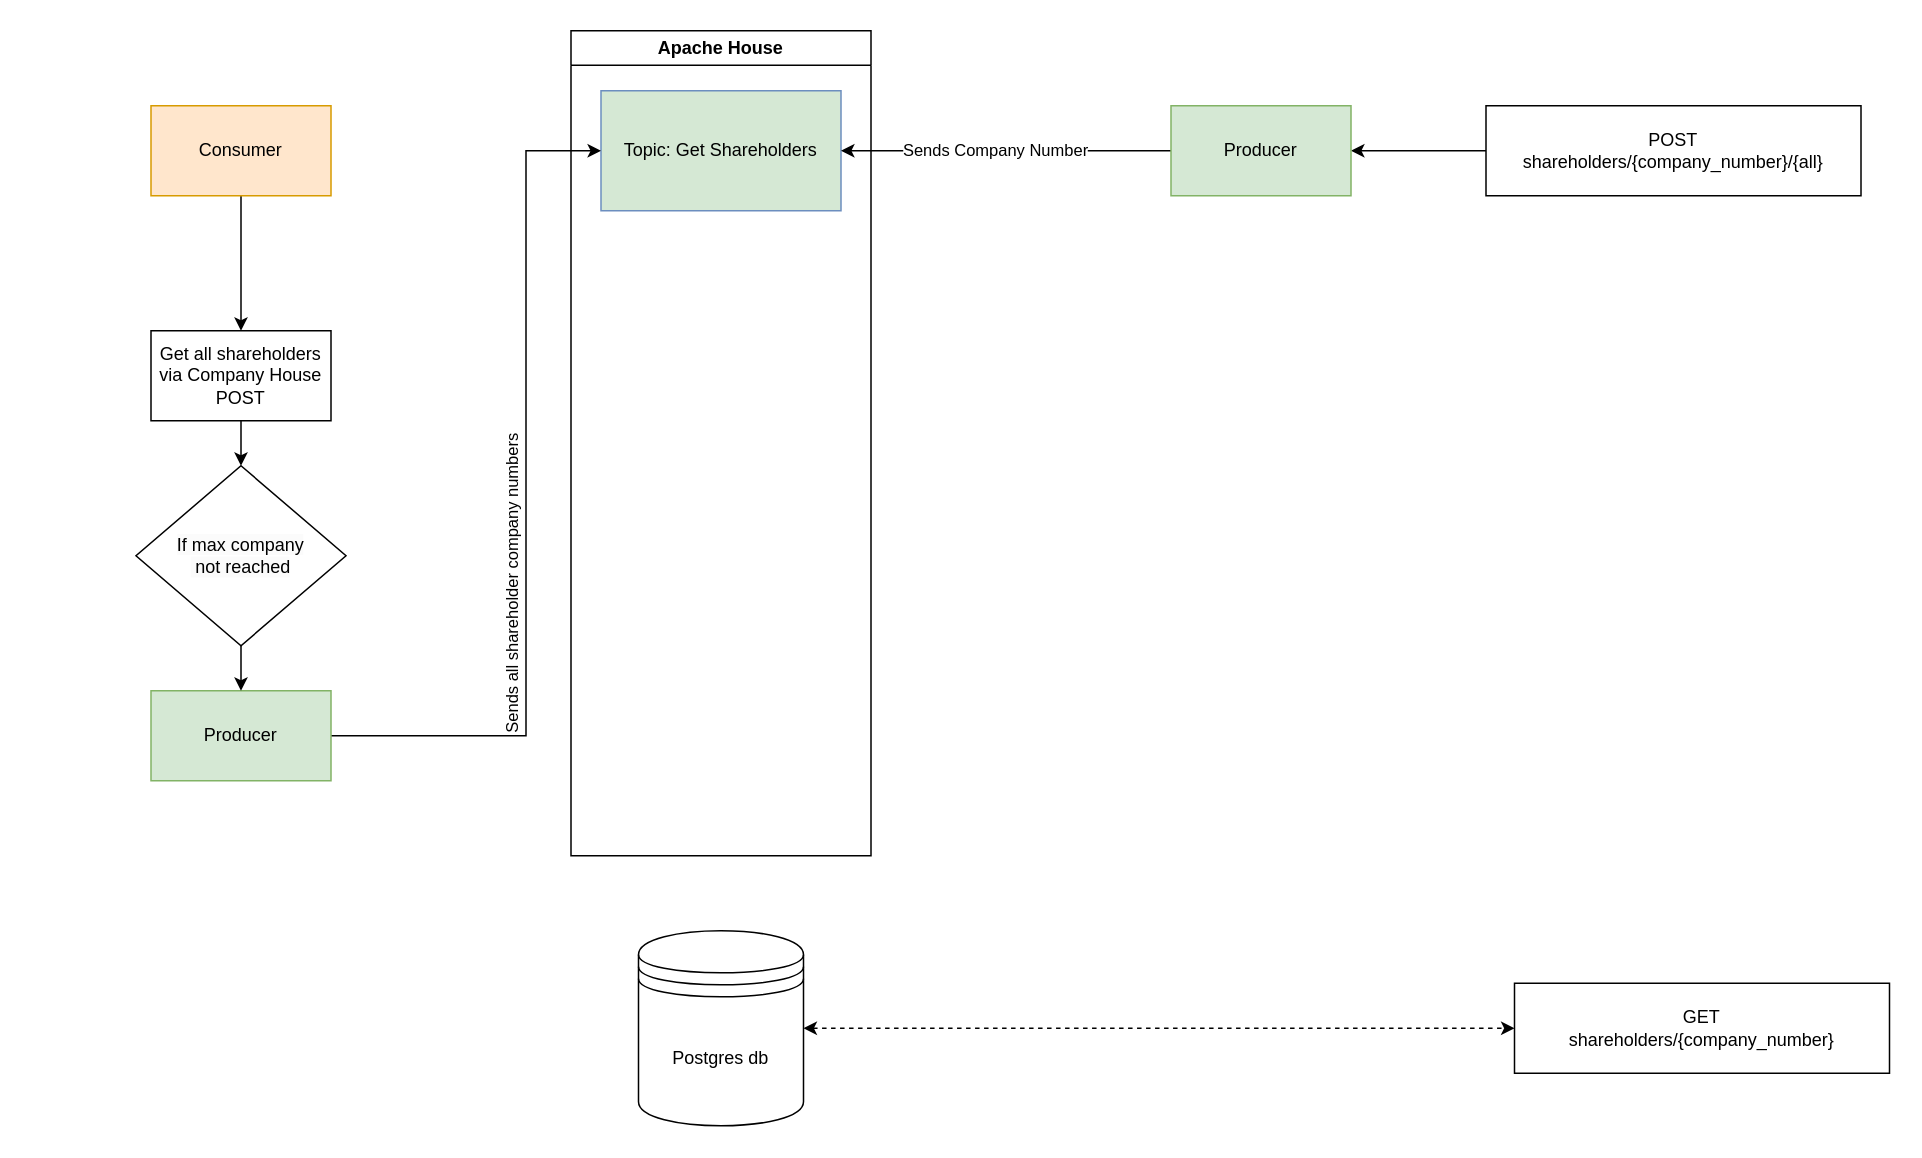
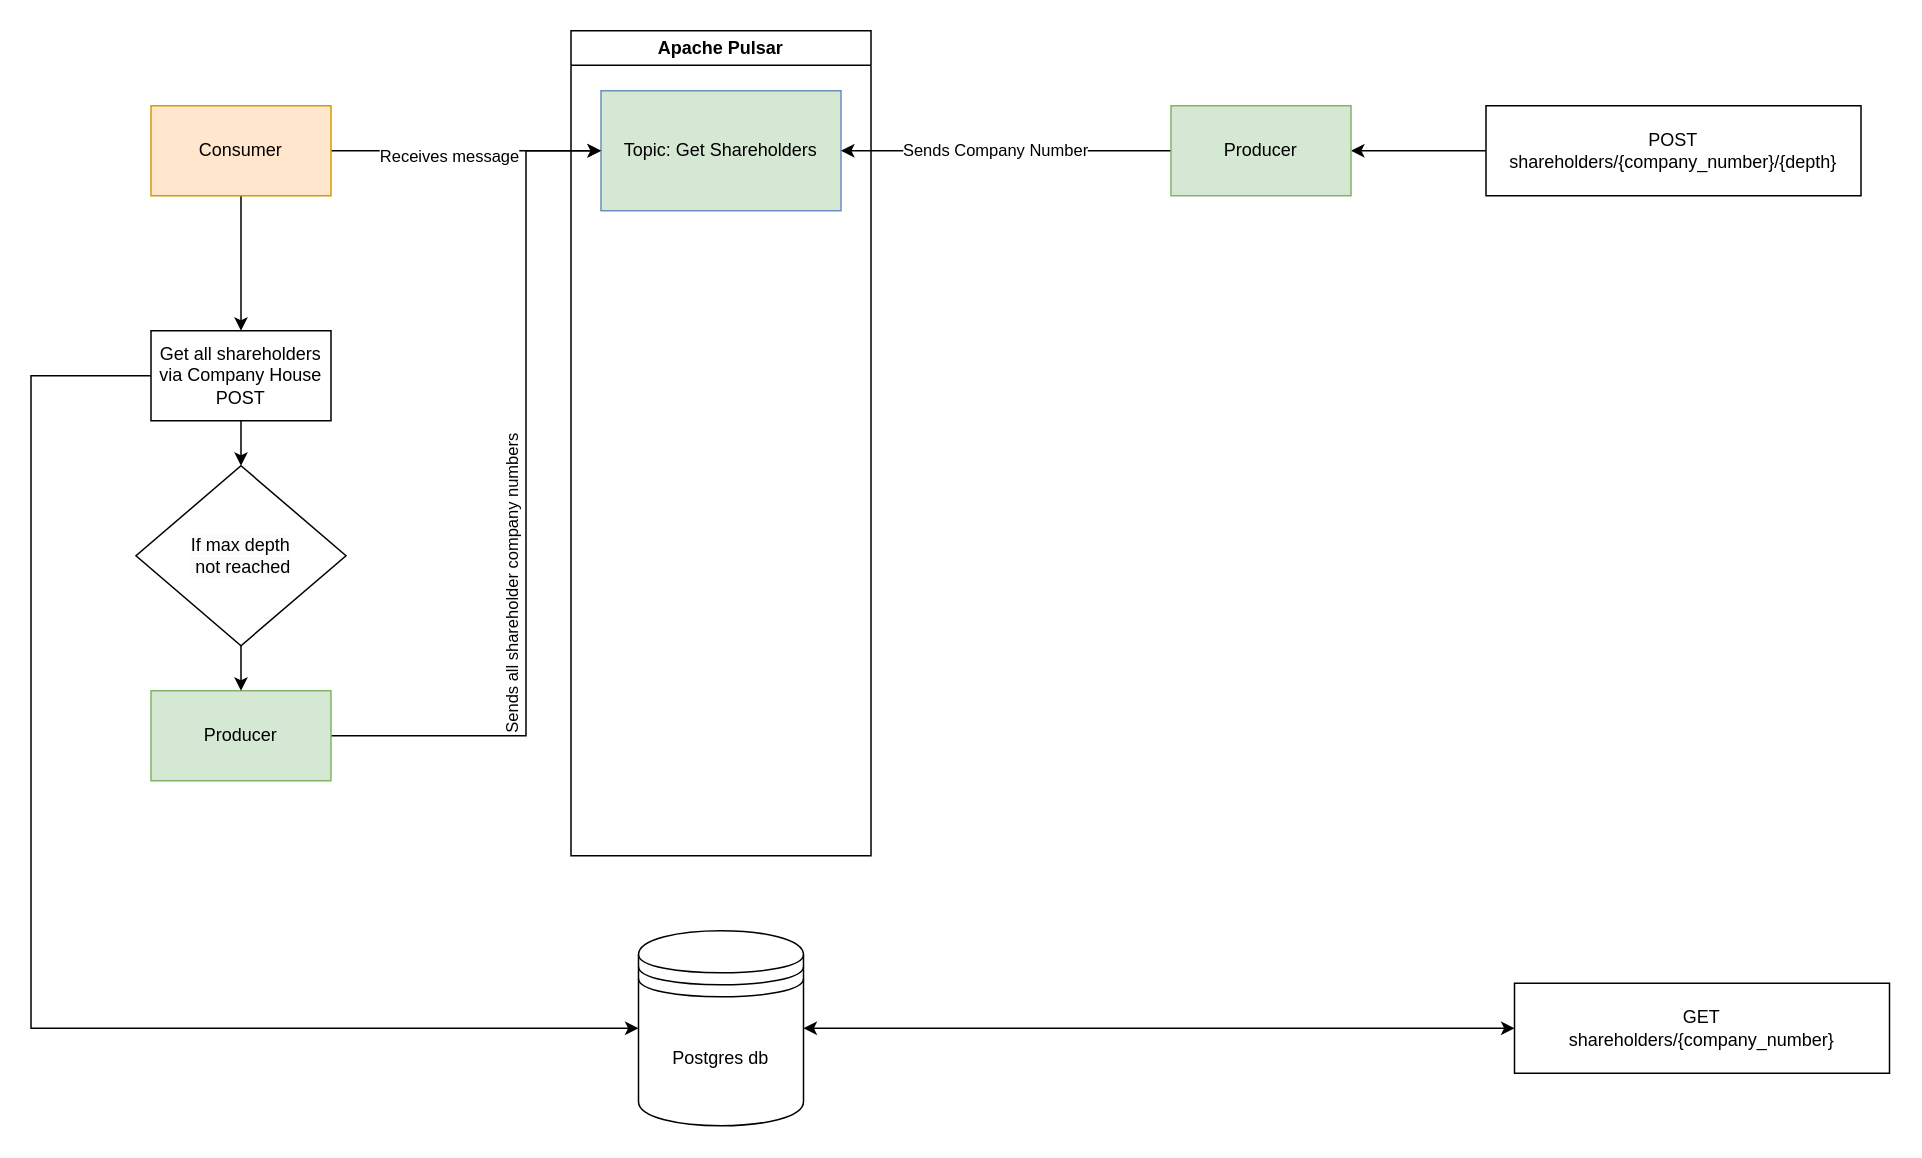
(721, 49) -> (721, 49)
none -> (426, 151)
(1673, 151) -> (1673, 151)
(241, 556) -> (241, 556)
none -> (31, 940)
(1160, 1028) -> (1160, 1028)
